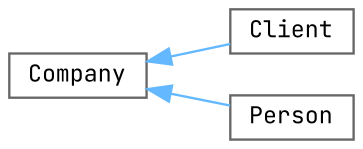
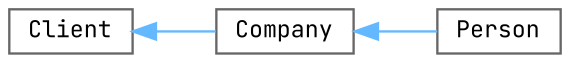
(200, 50) -> (186, 31)
